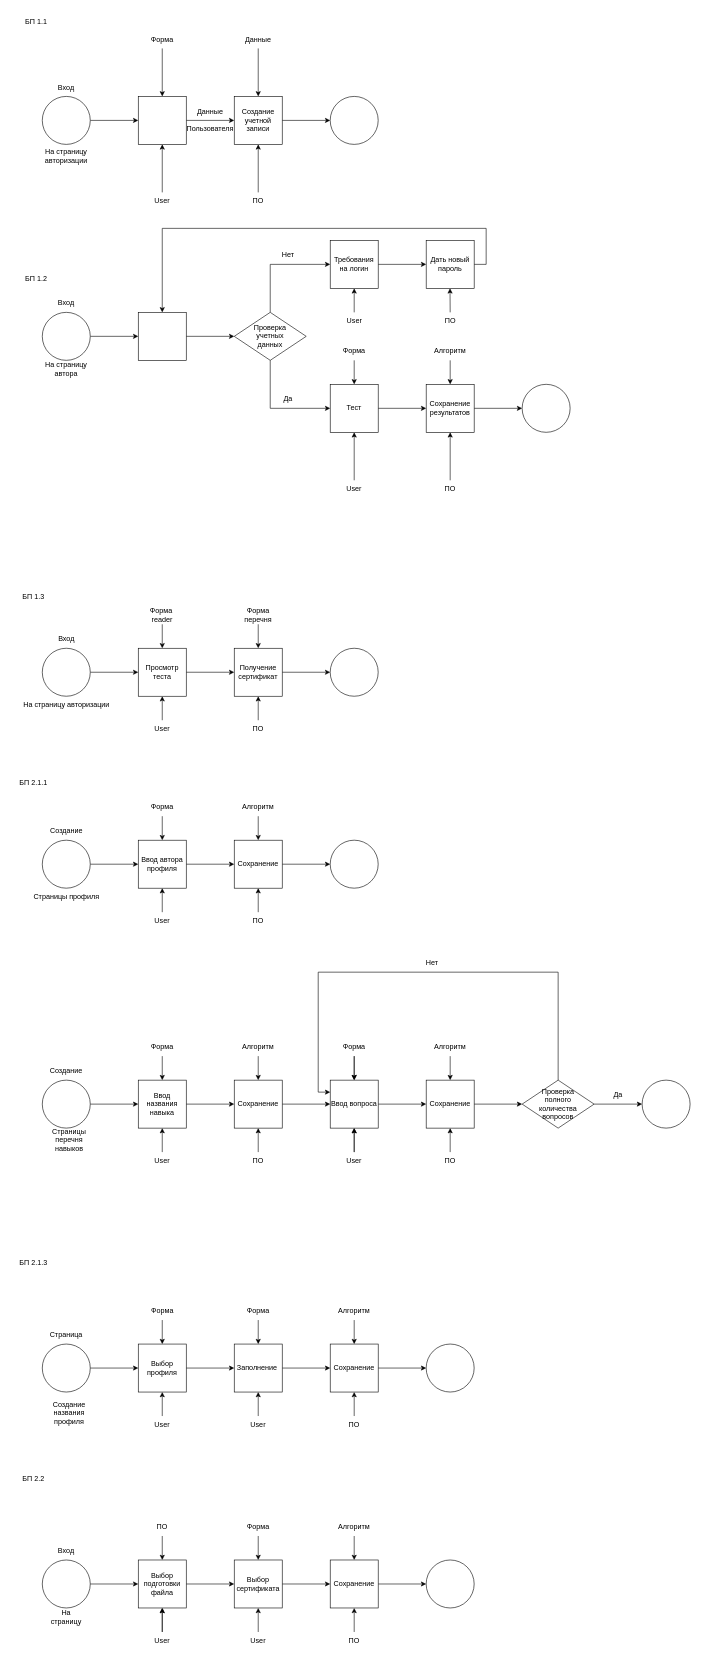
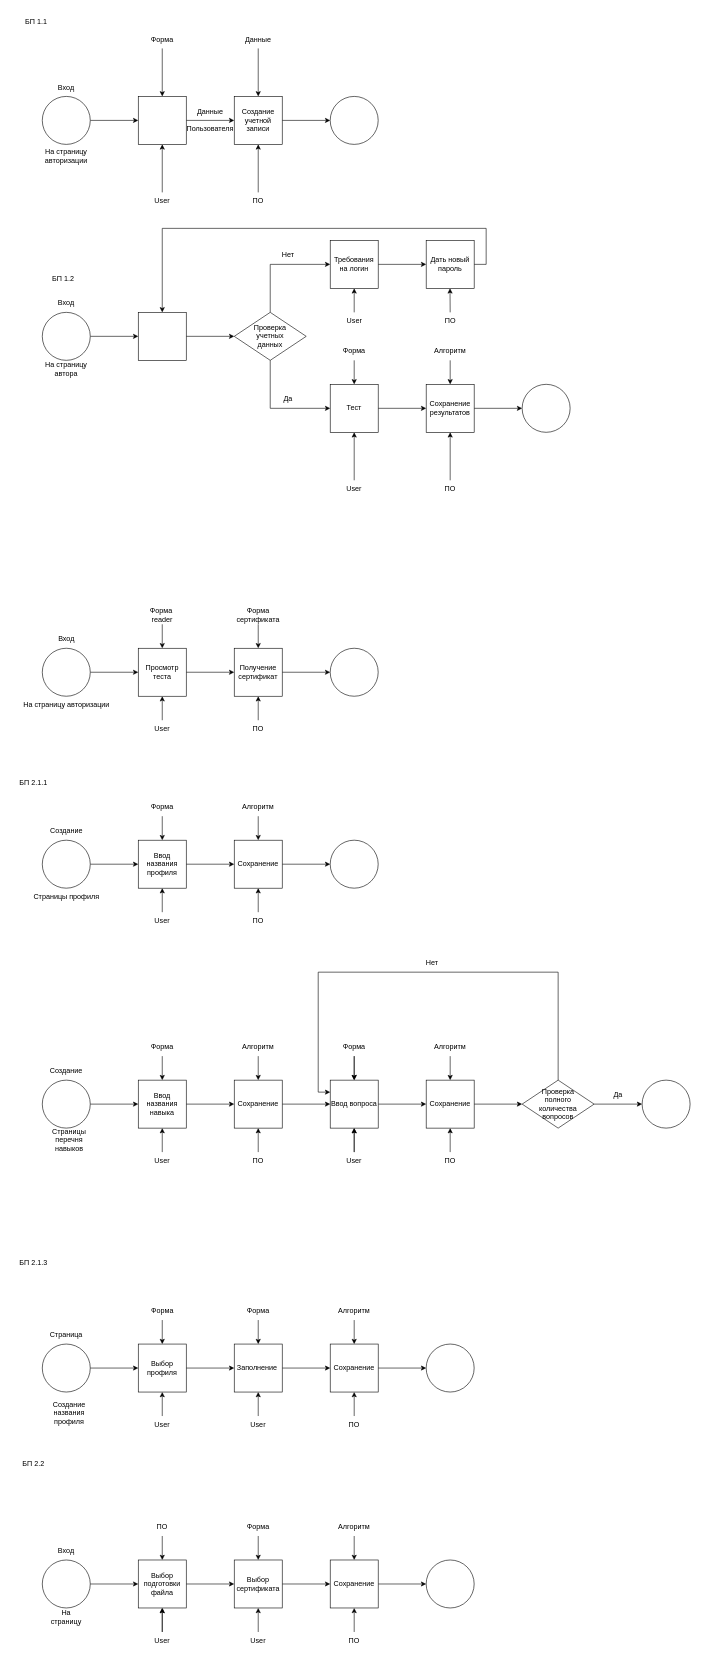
(36, 279) -> (63, 279)
(33, 597) -> none
(258, 615) -> (258, 615)
(162, 864) -> (162, 864)
(33, 1479) -> (33, 1464)
